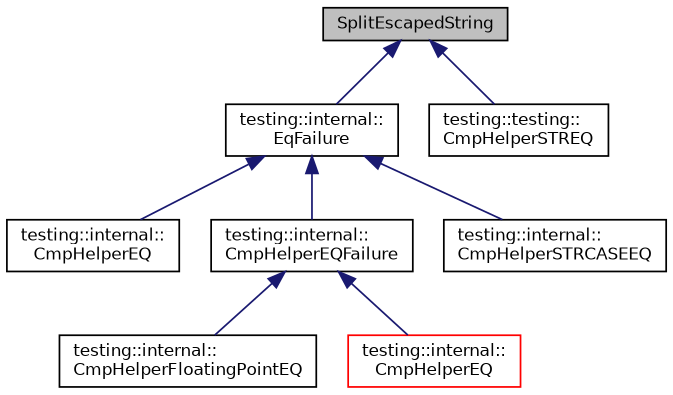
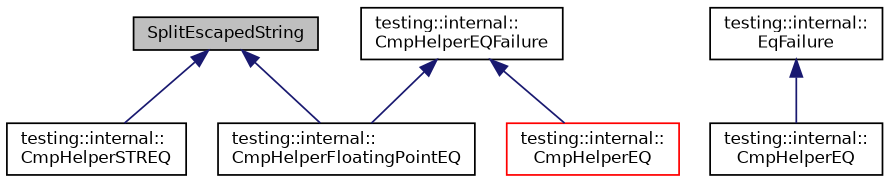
(362, 79) -> (287, 93)
(519, 130) -> (97, 149)
(312, 197) -> none
(555, 246) -> none
